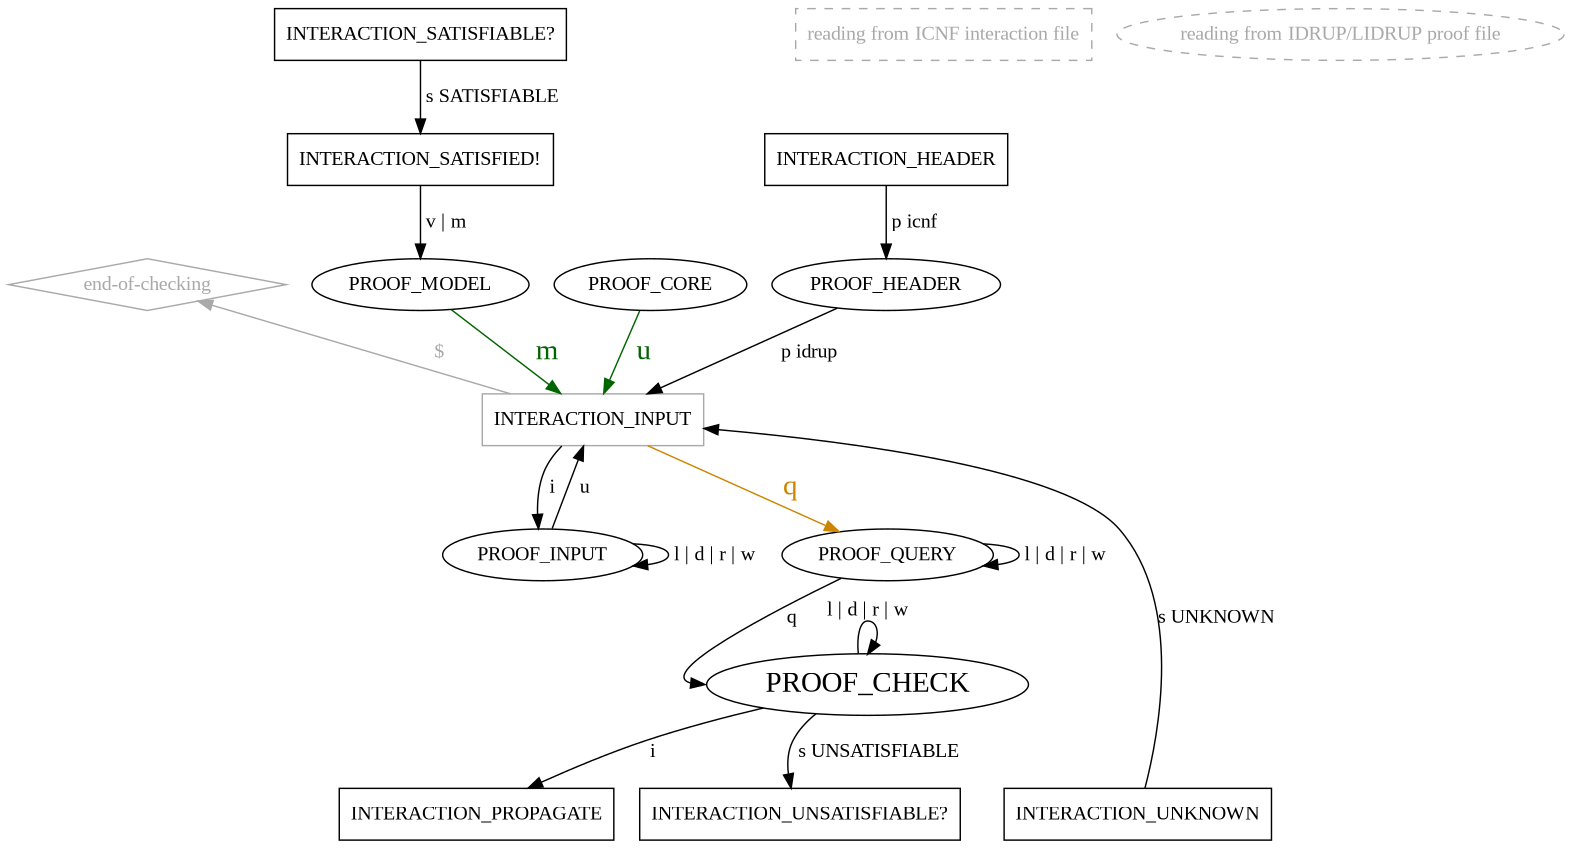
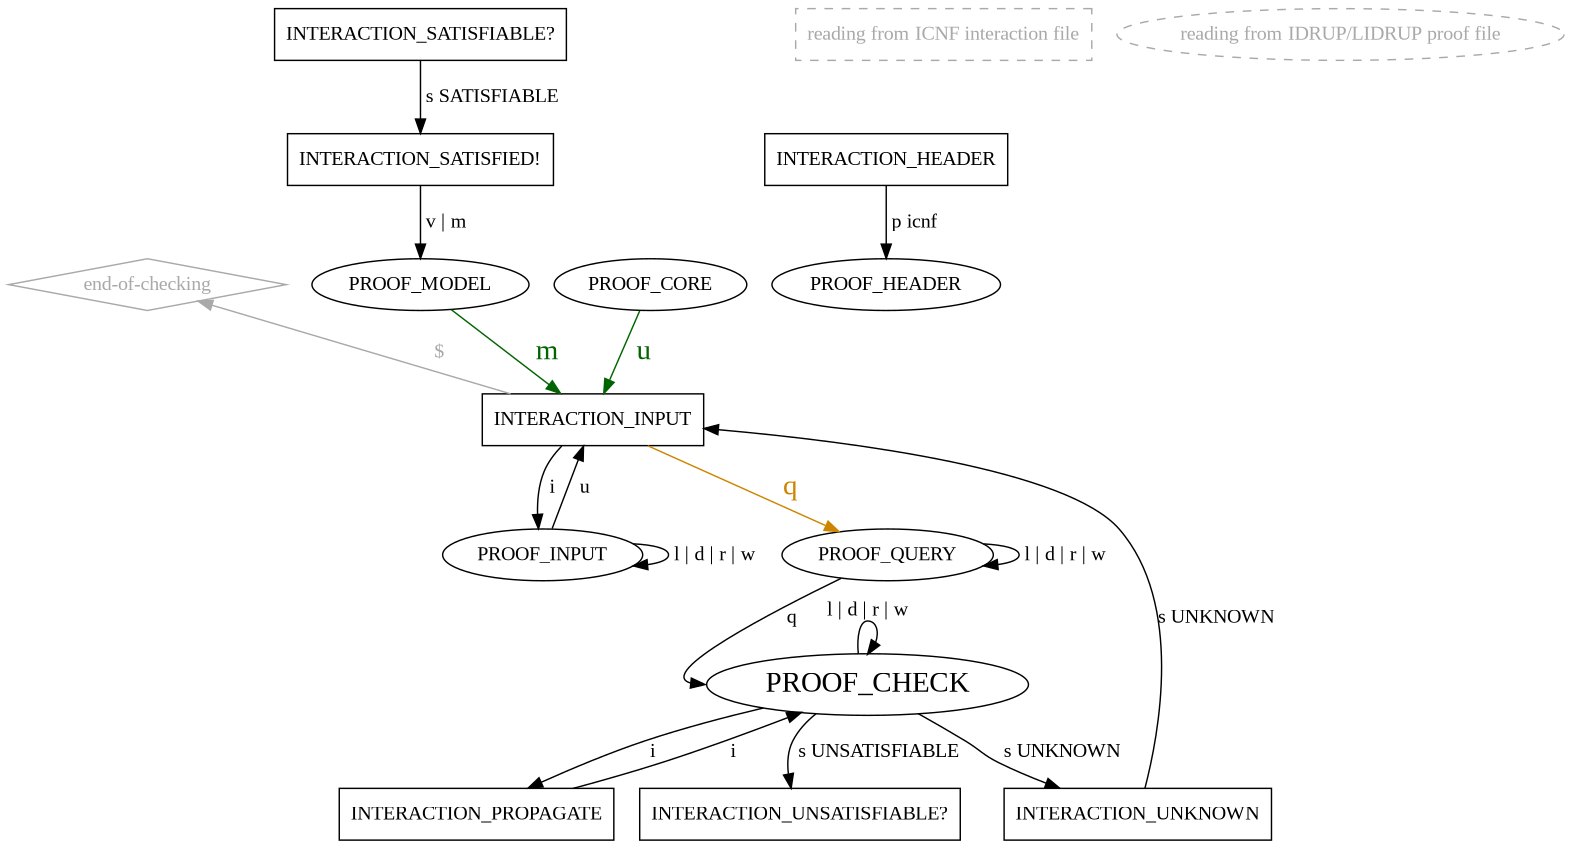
(749, 348) -> none
(593, 420) -> (593, 420)
none -> (981, 751)
none -> (682, 756)
